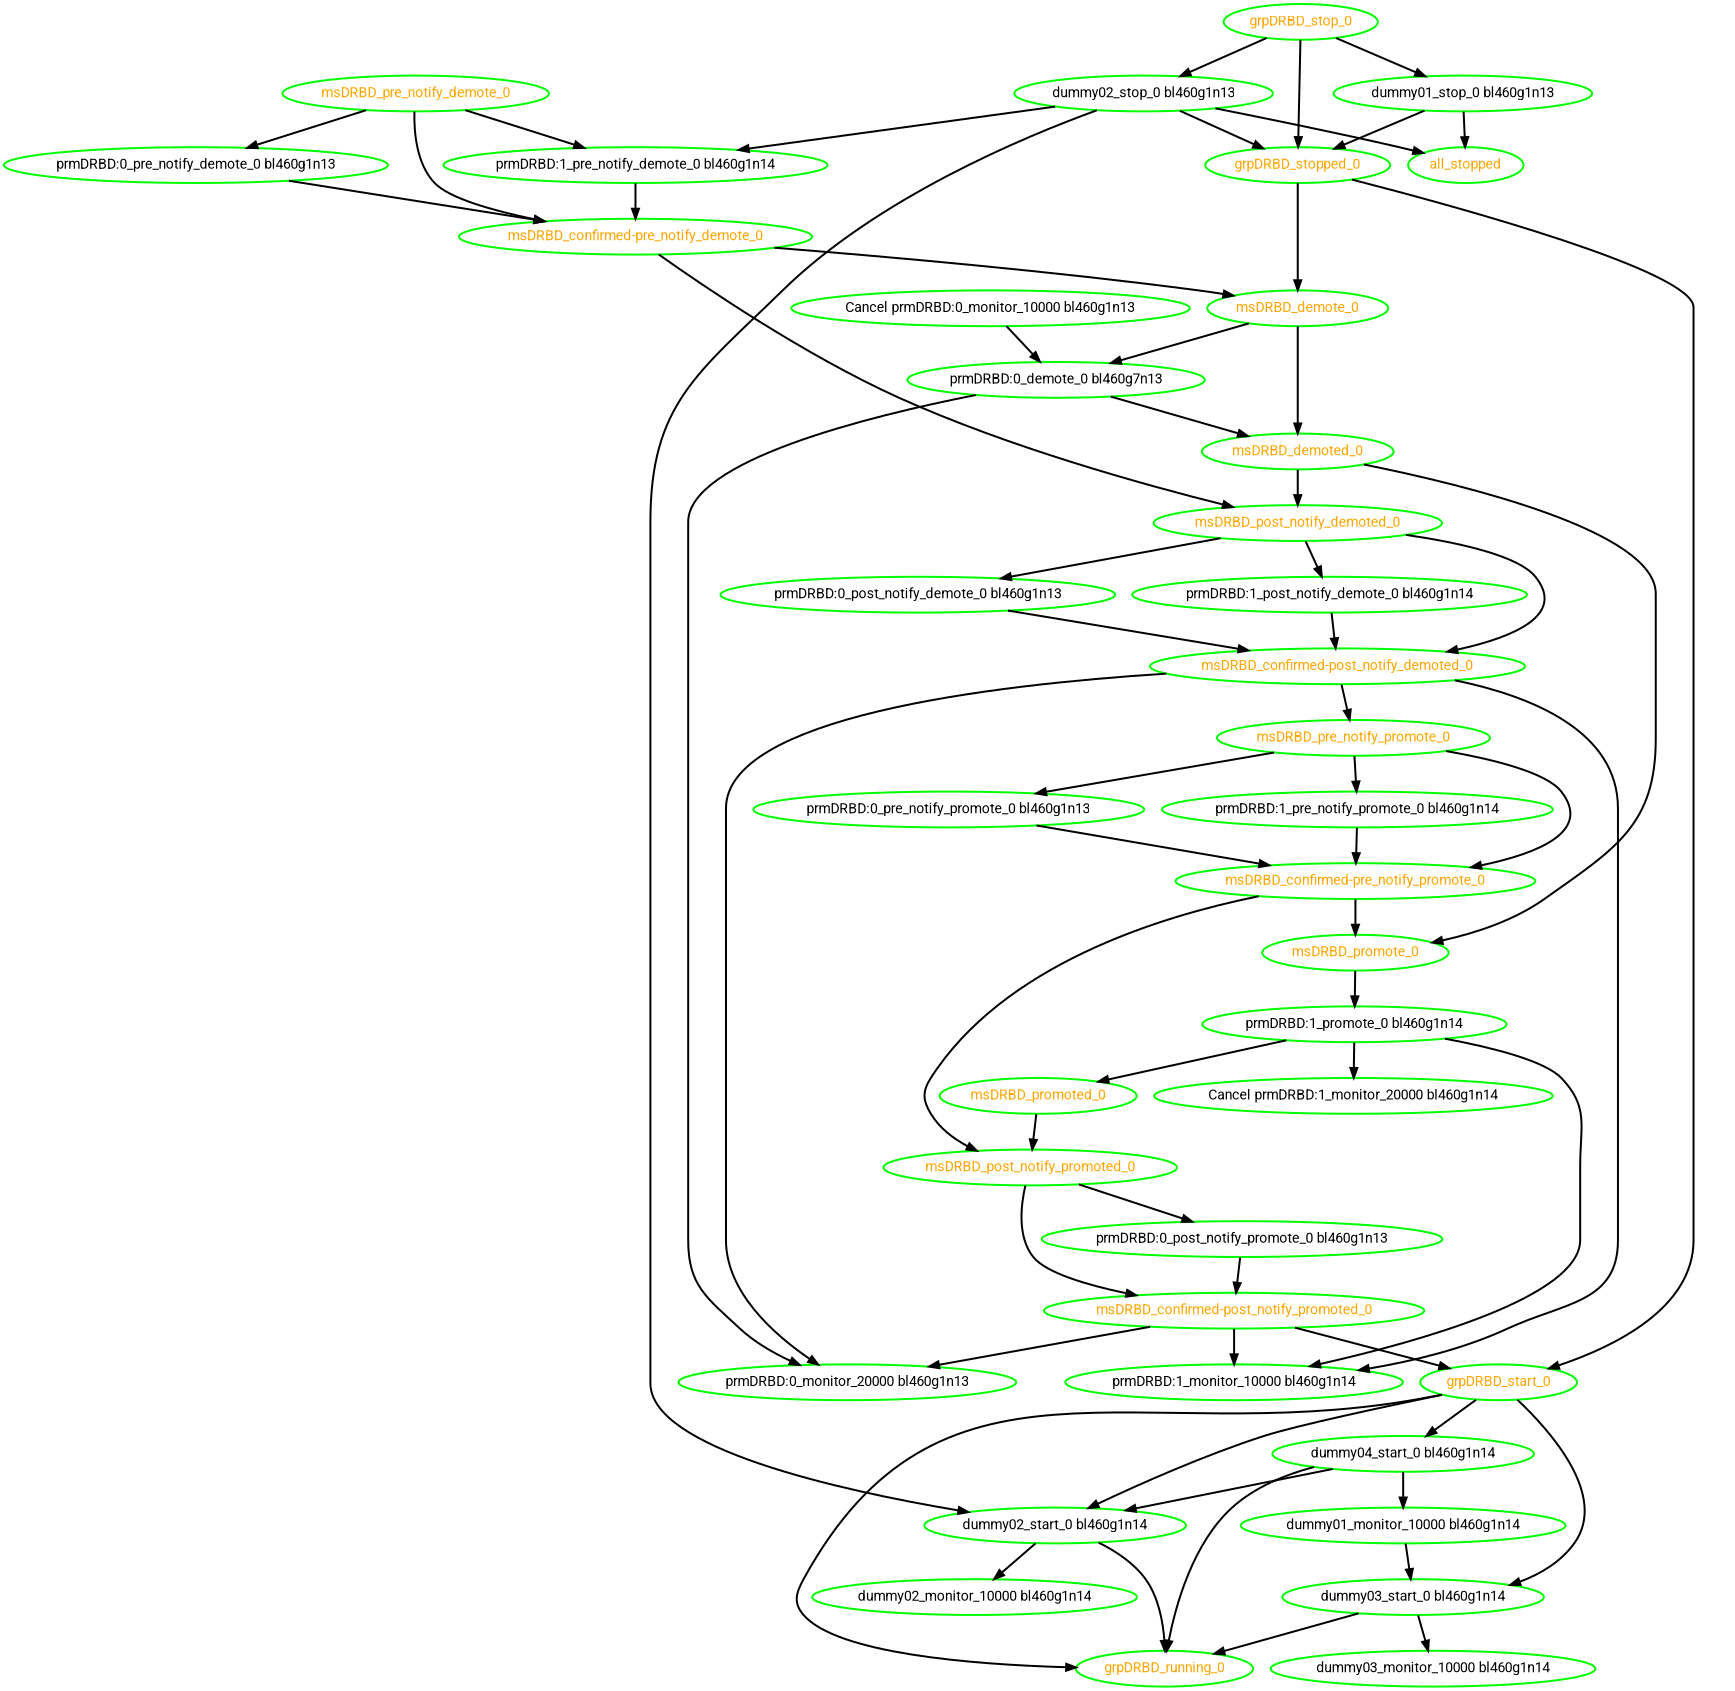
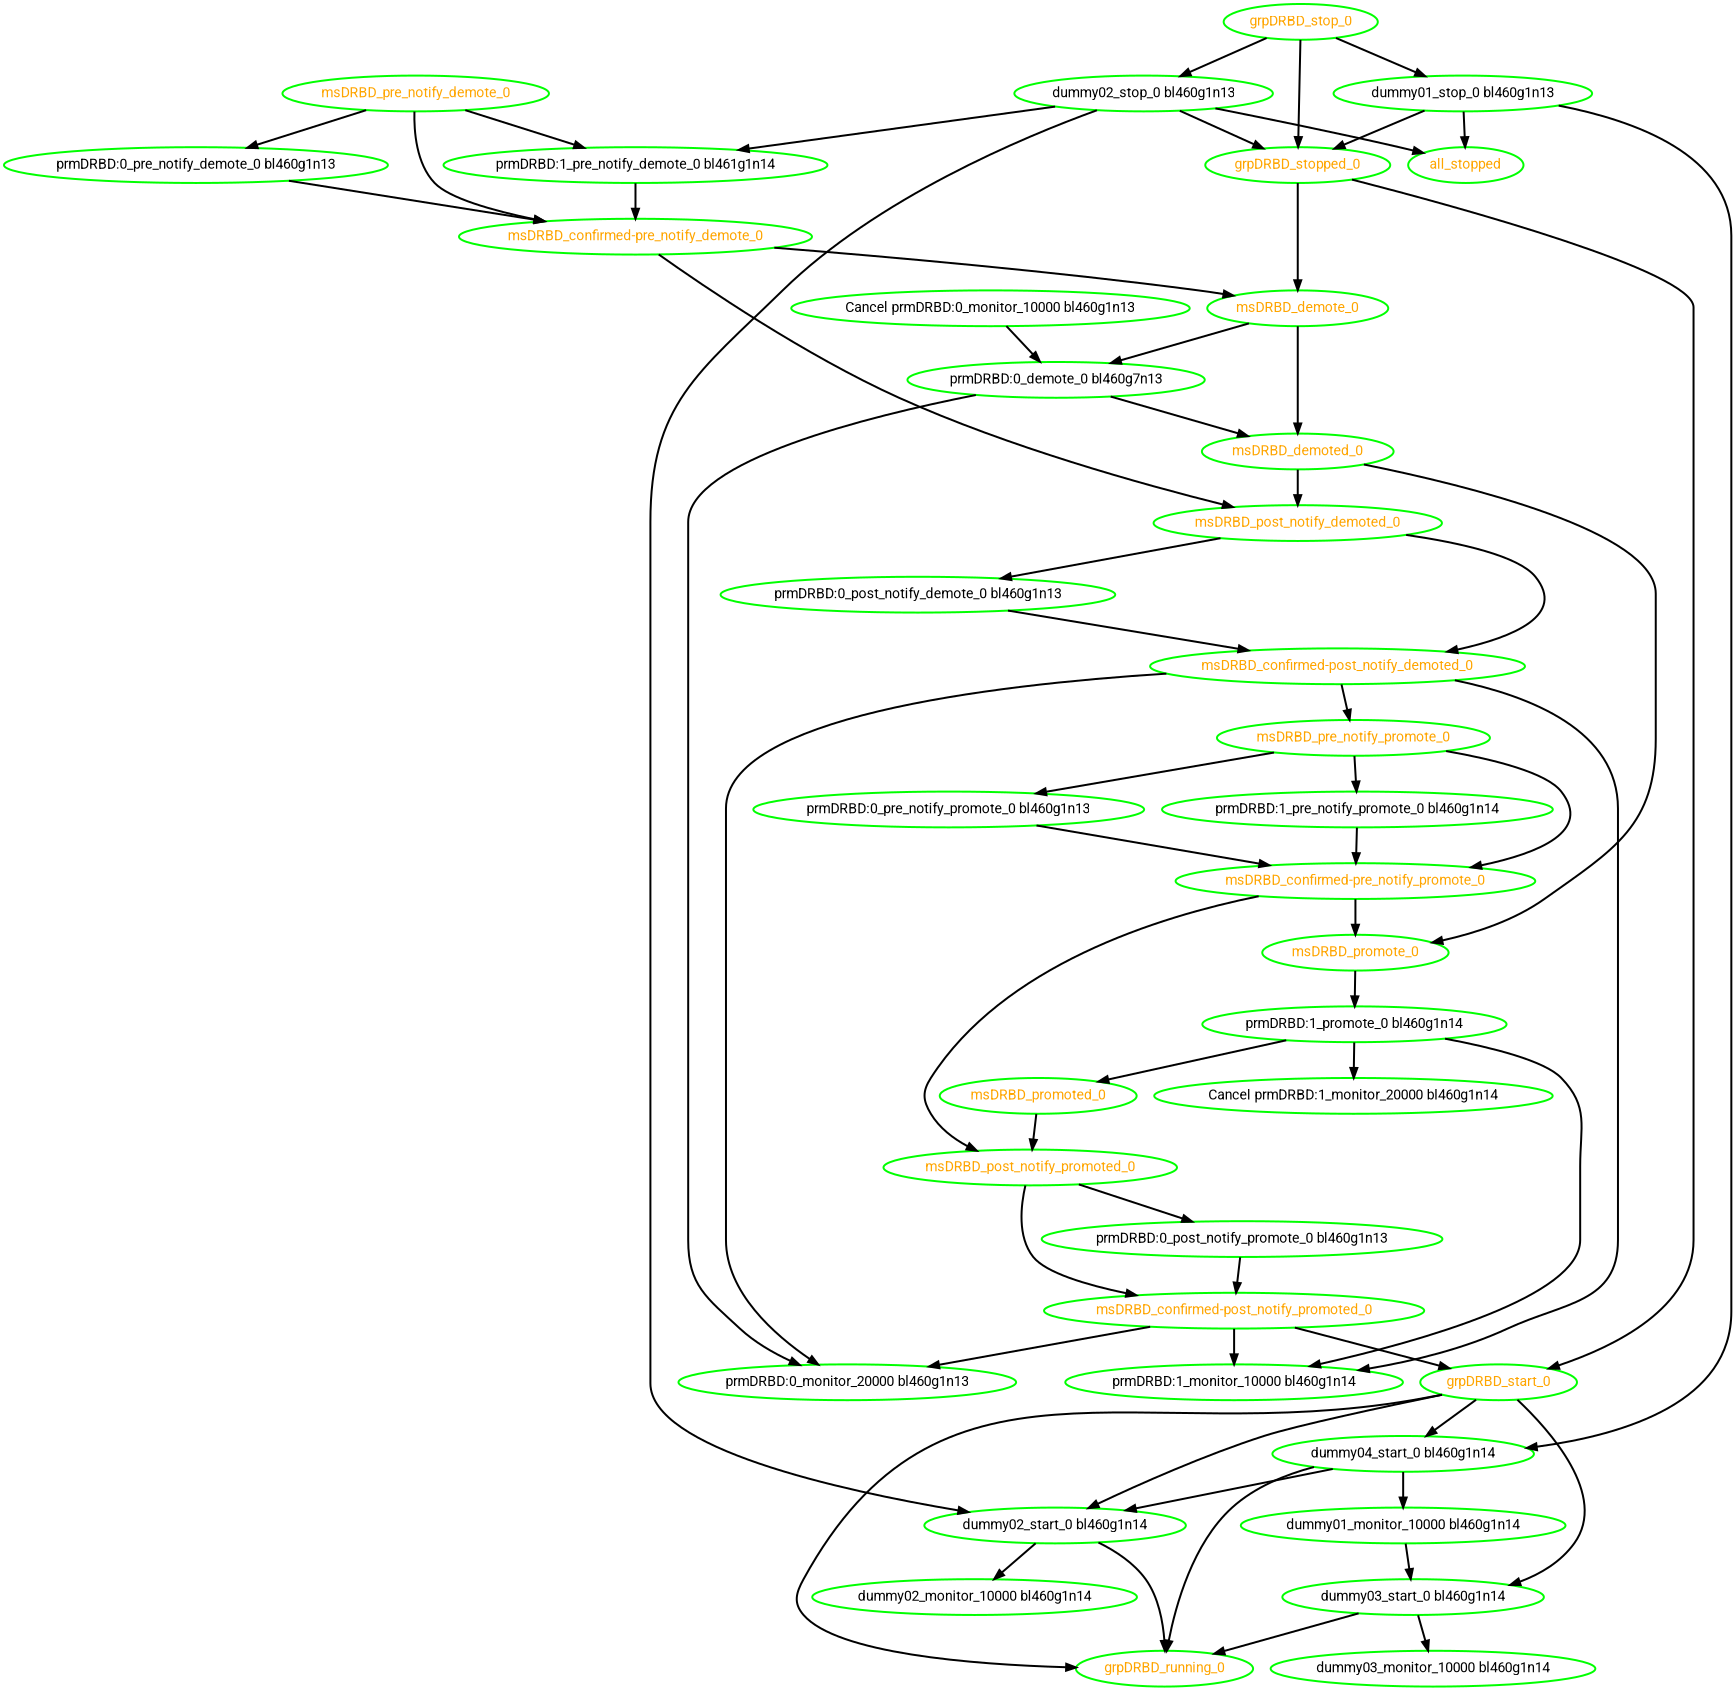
(635, 165) -> (635, 165)
(1330, 595) -> none
none -> (1731, 786)
